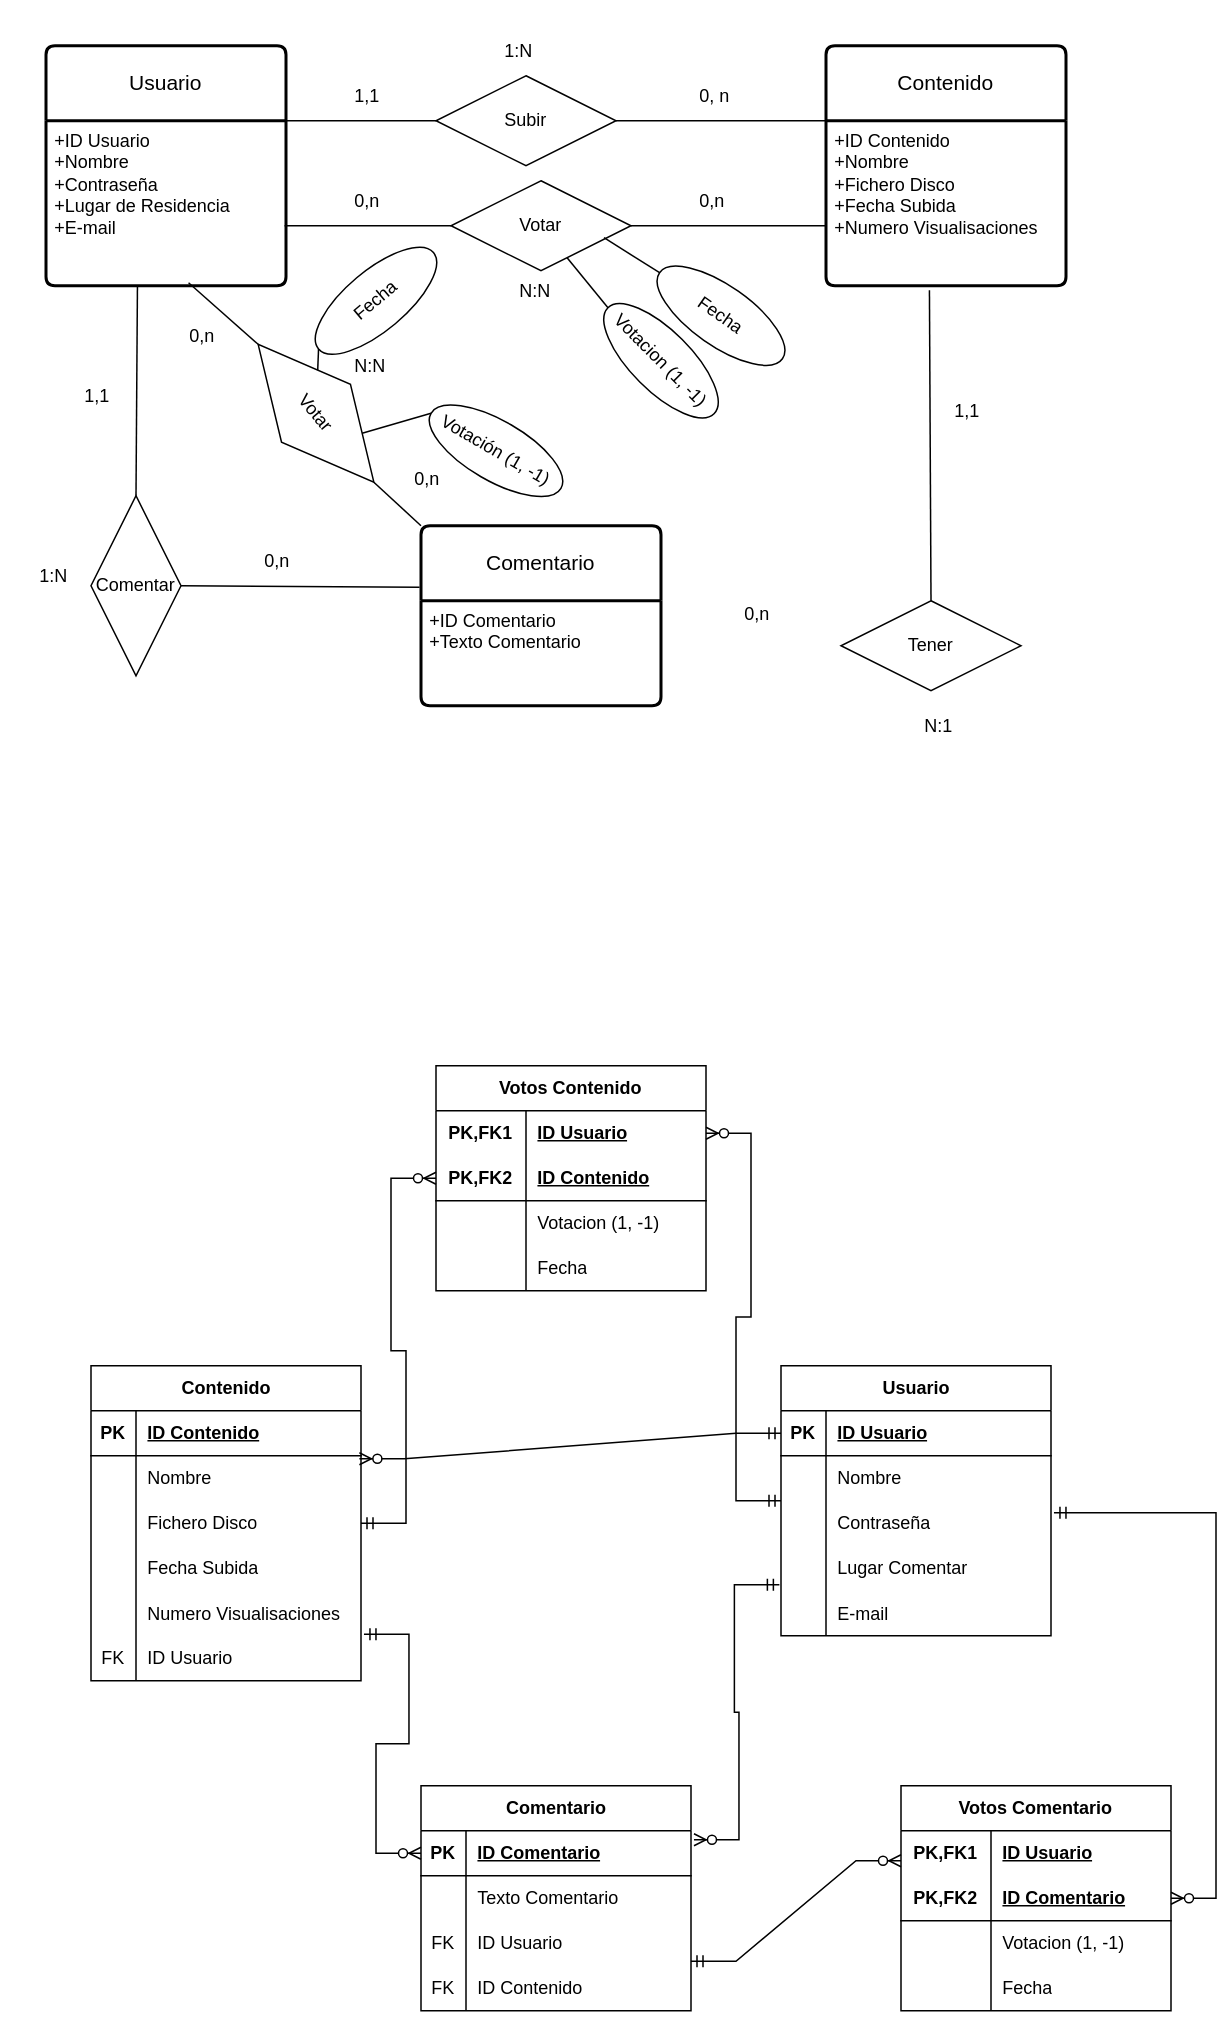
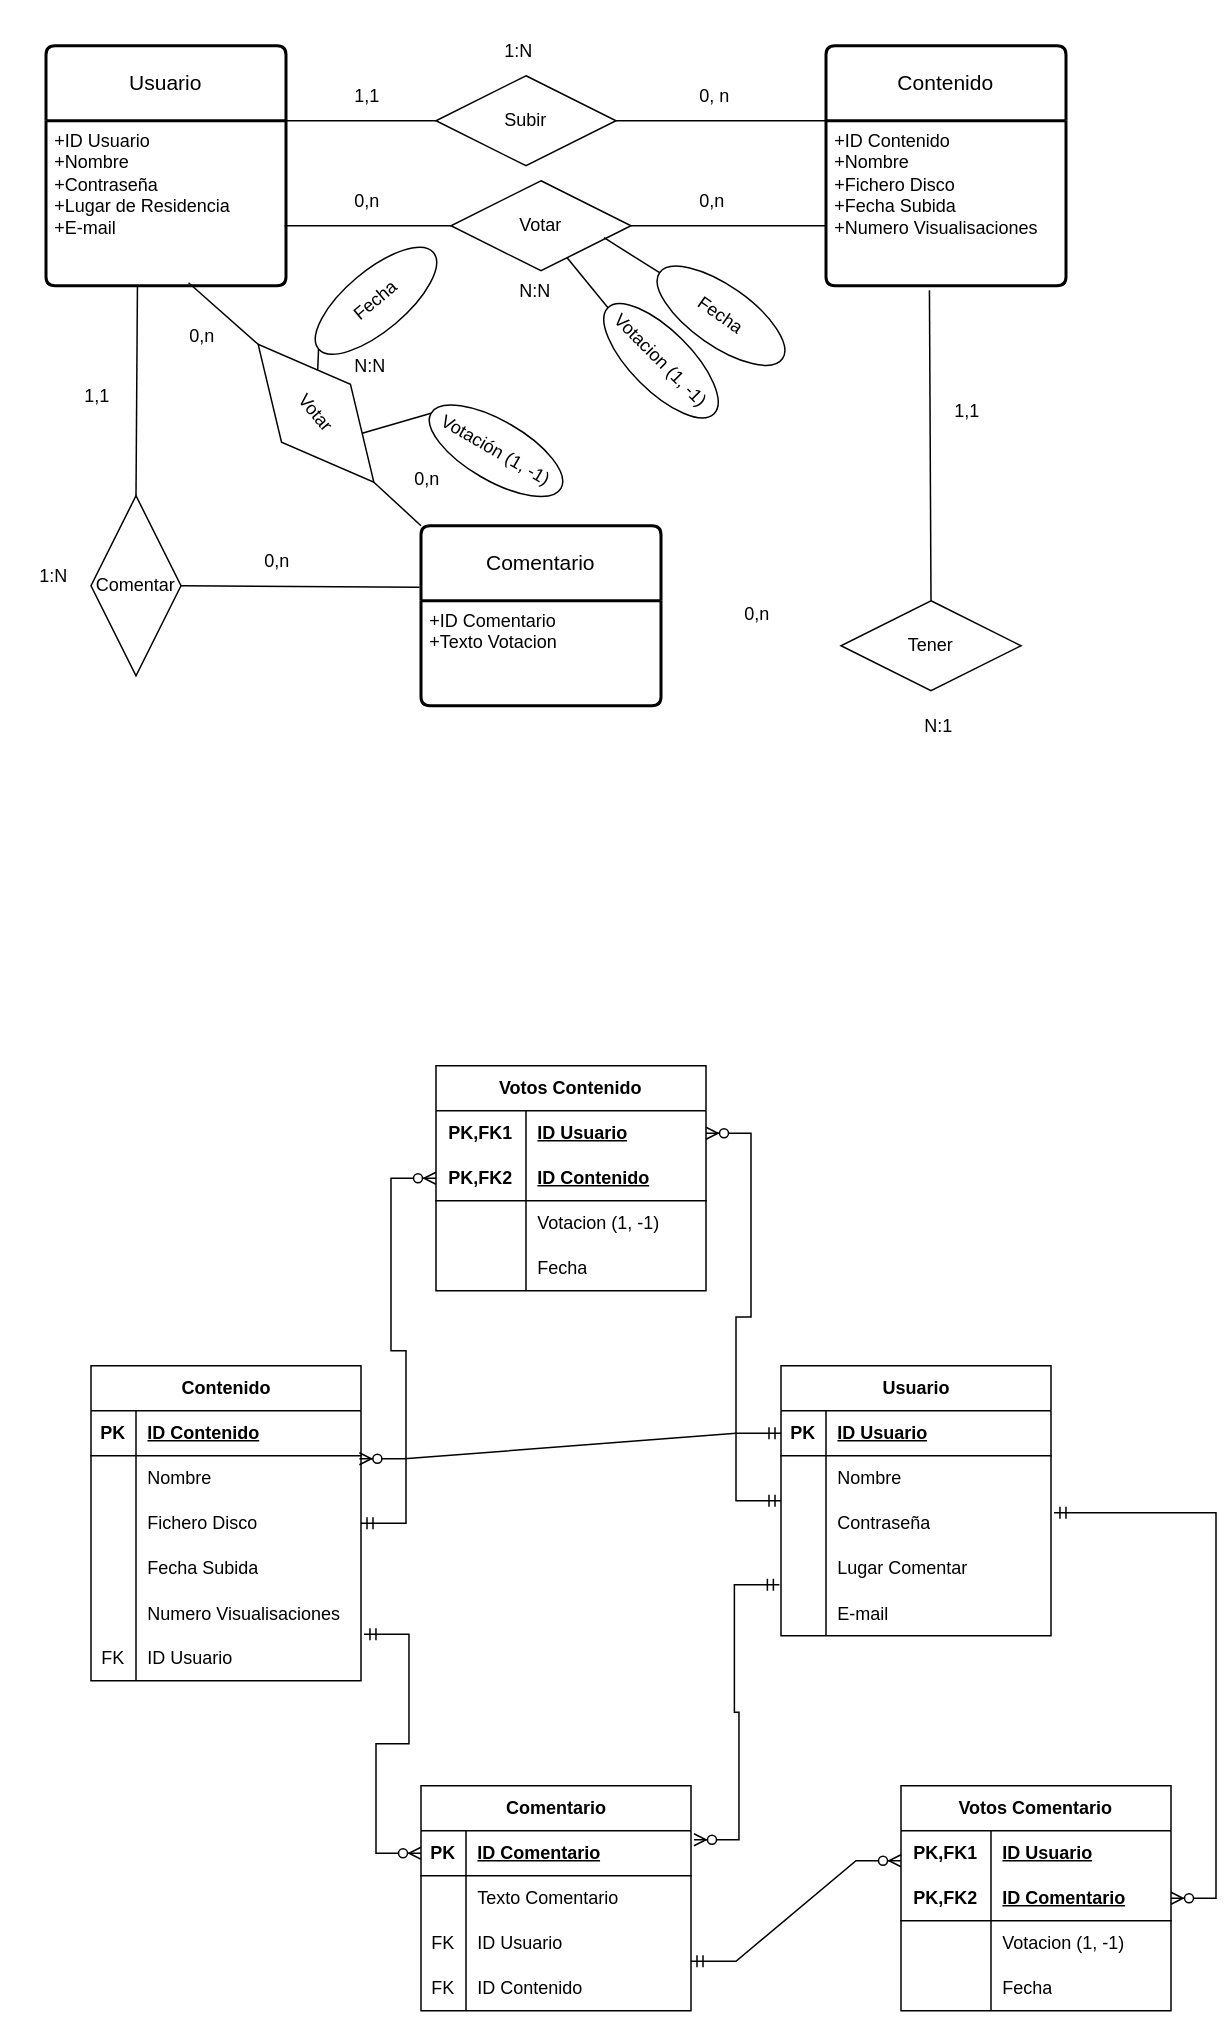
(511, 633) -> (501, 633)
